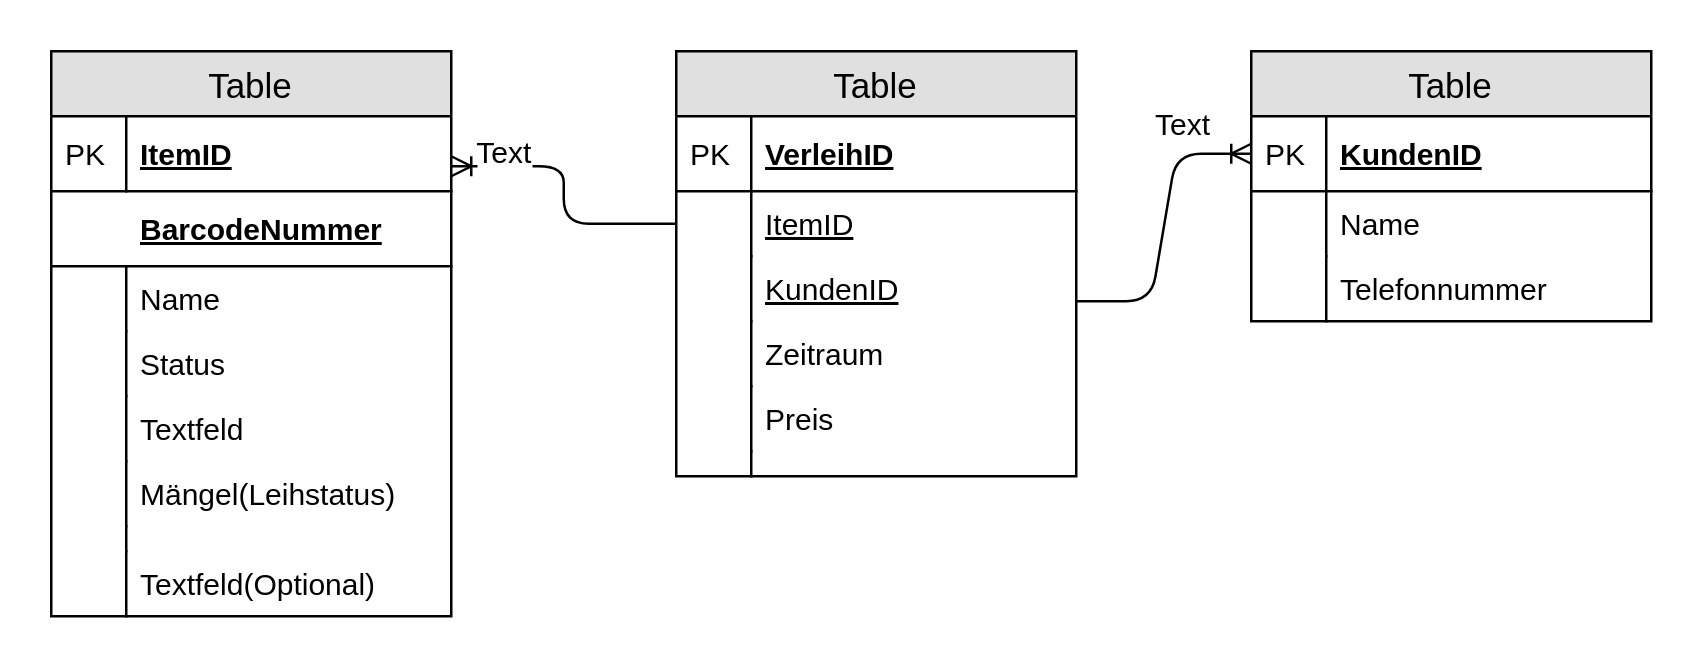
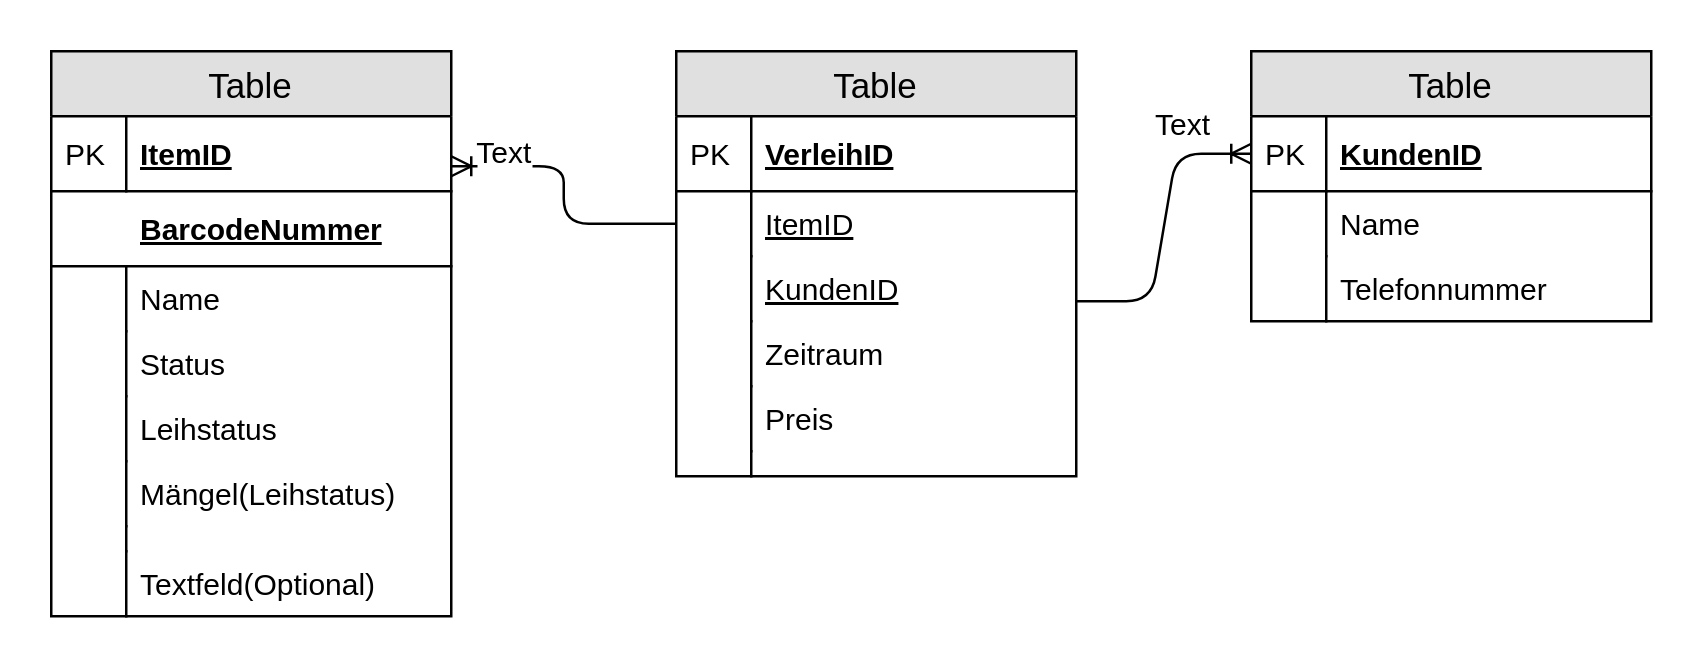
(203, 430) -> (220, 430)
